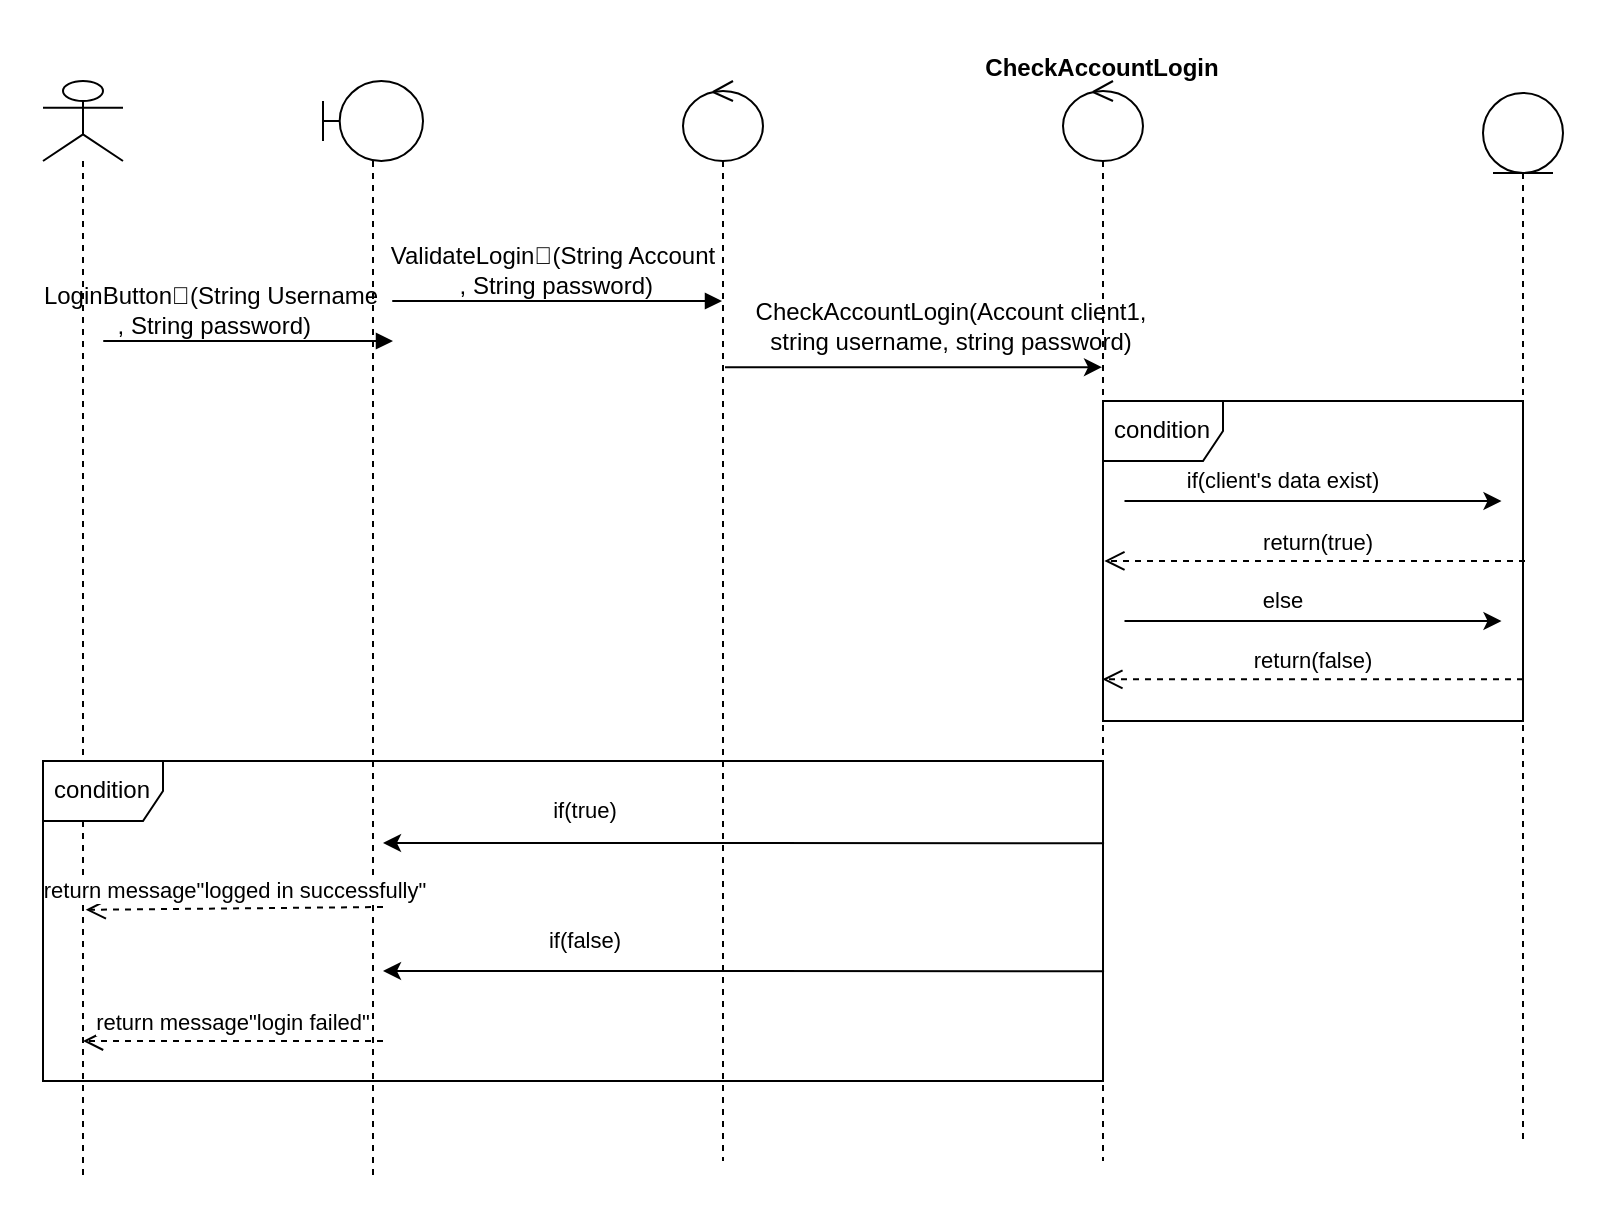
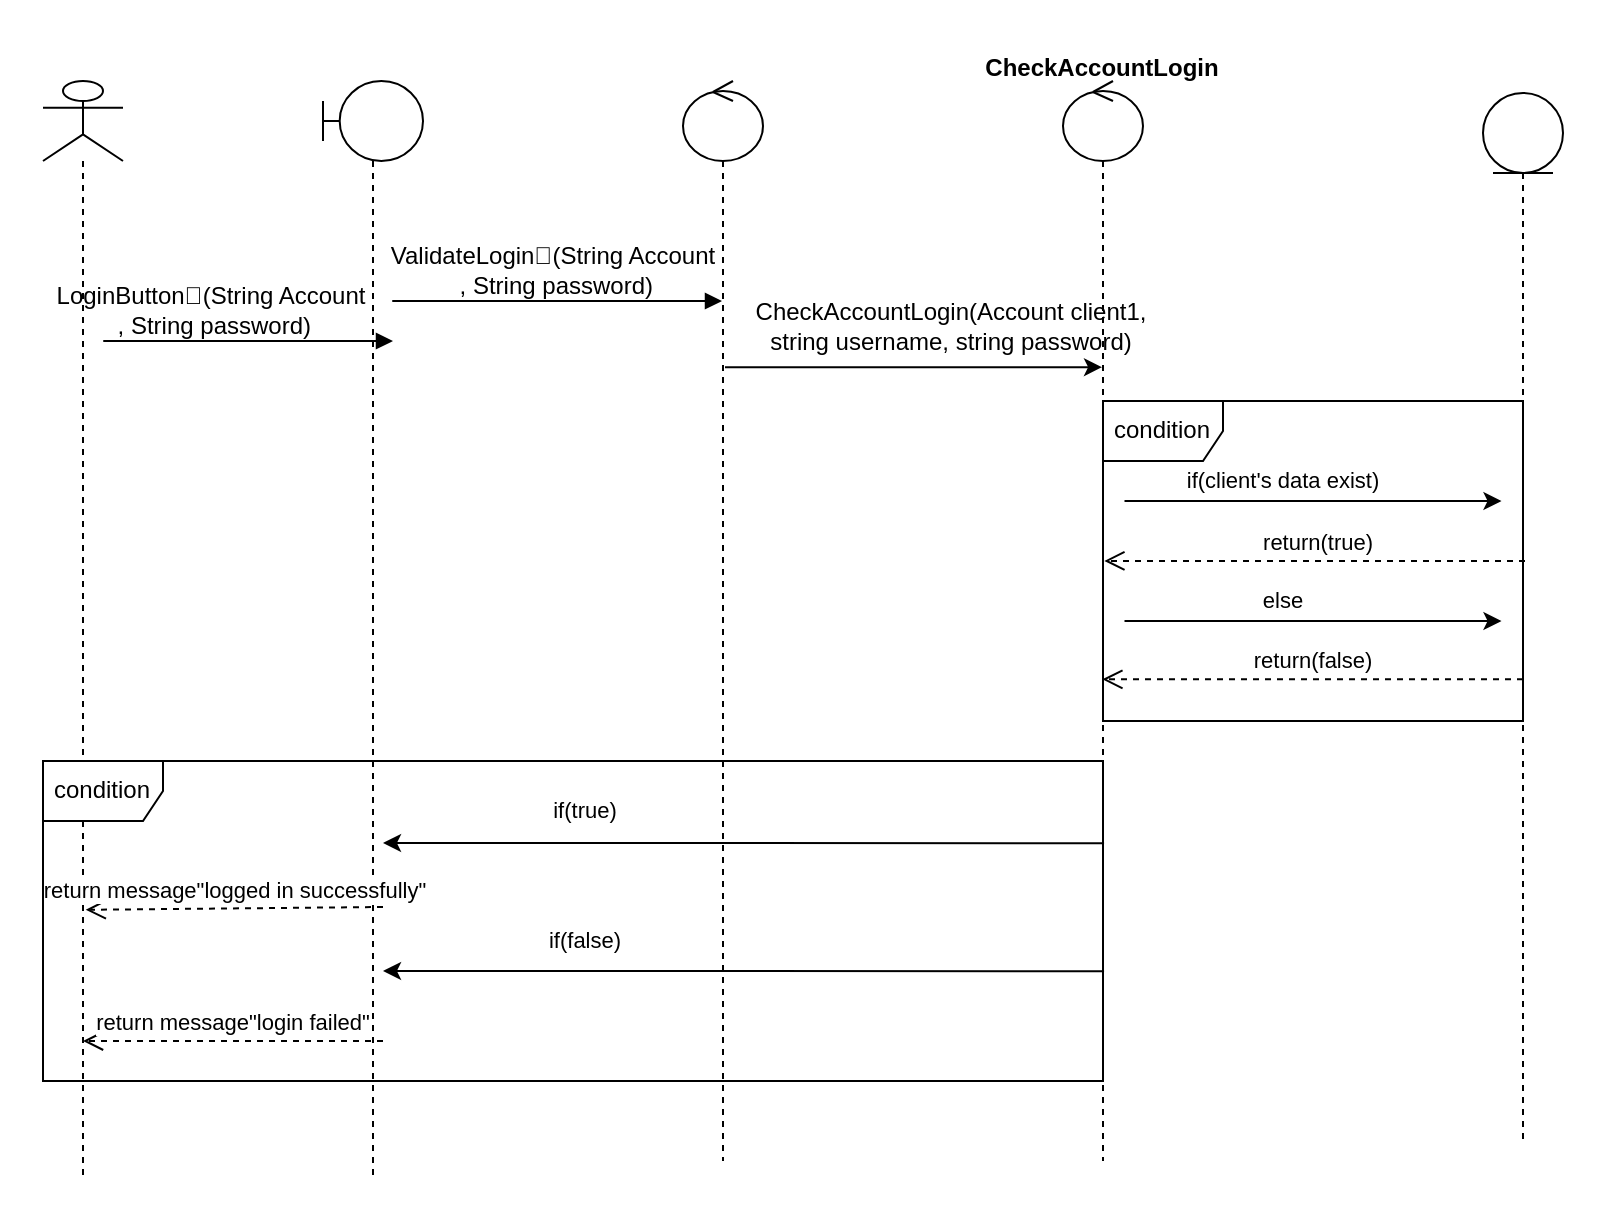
(212, 311) -> (212, 311)
